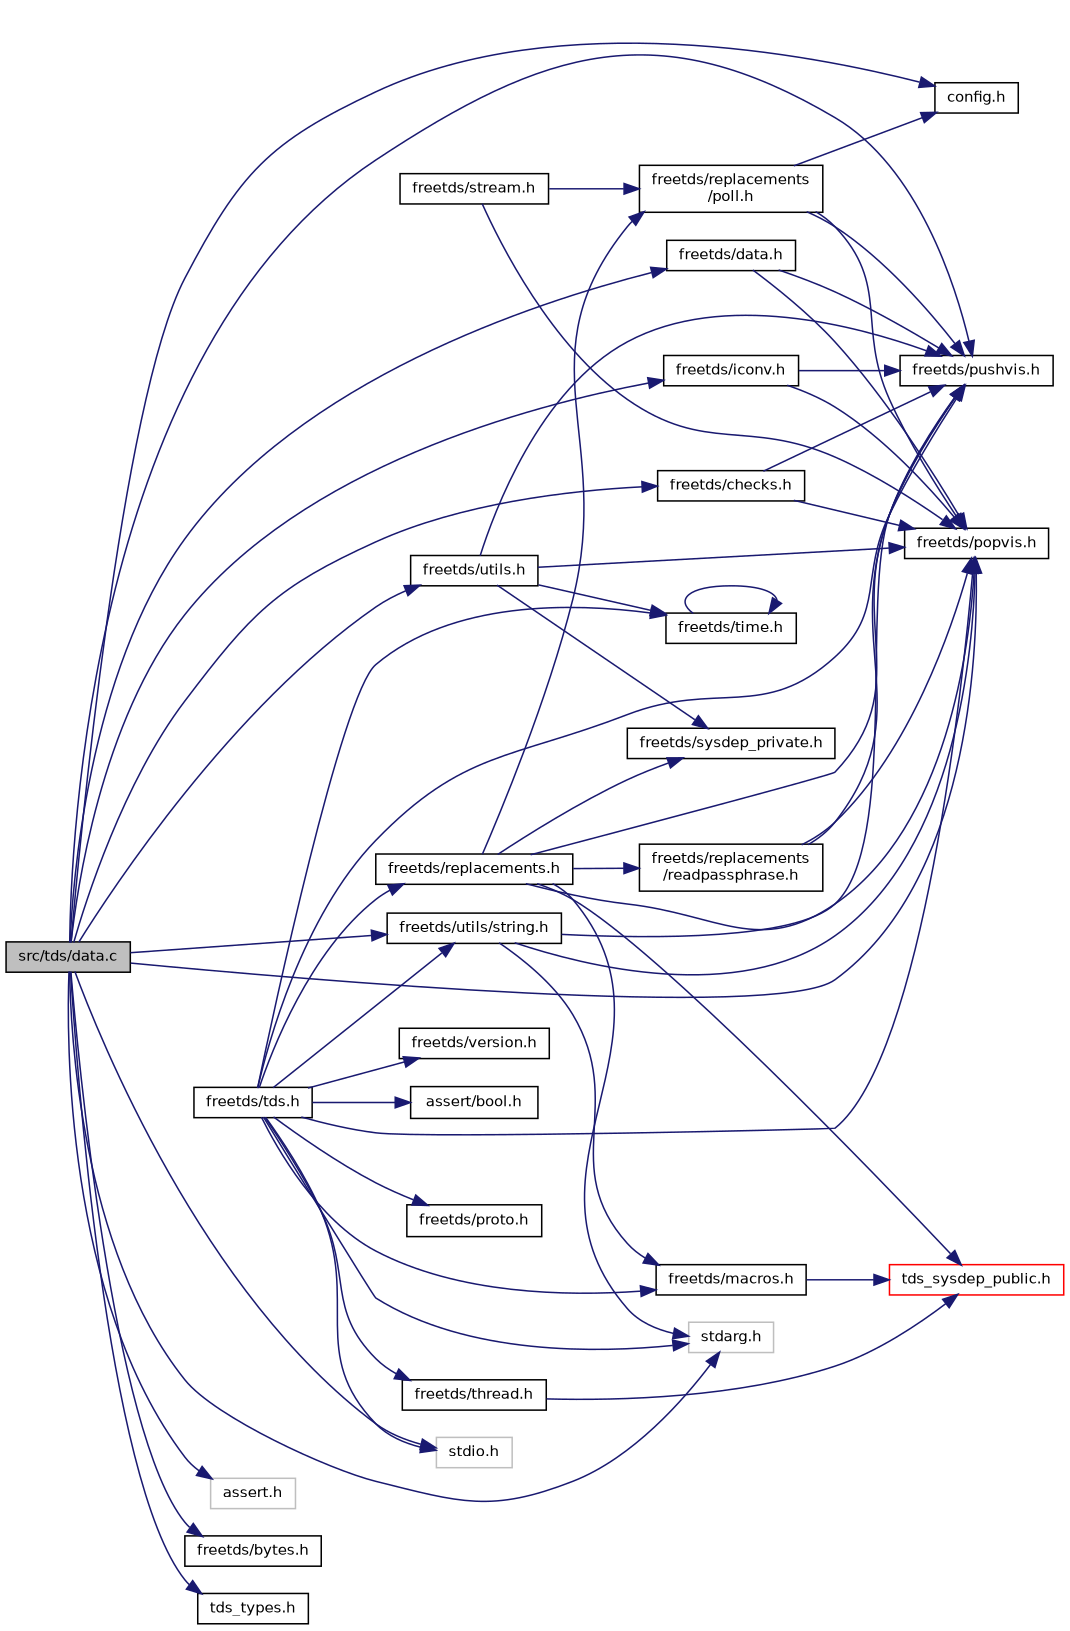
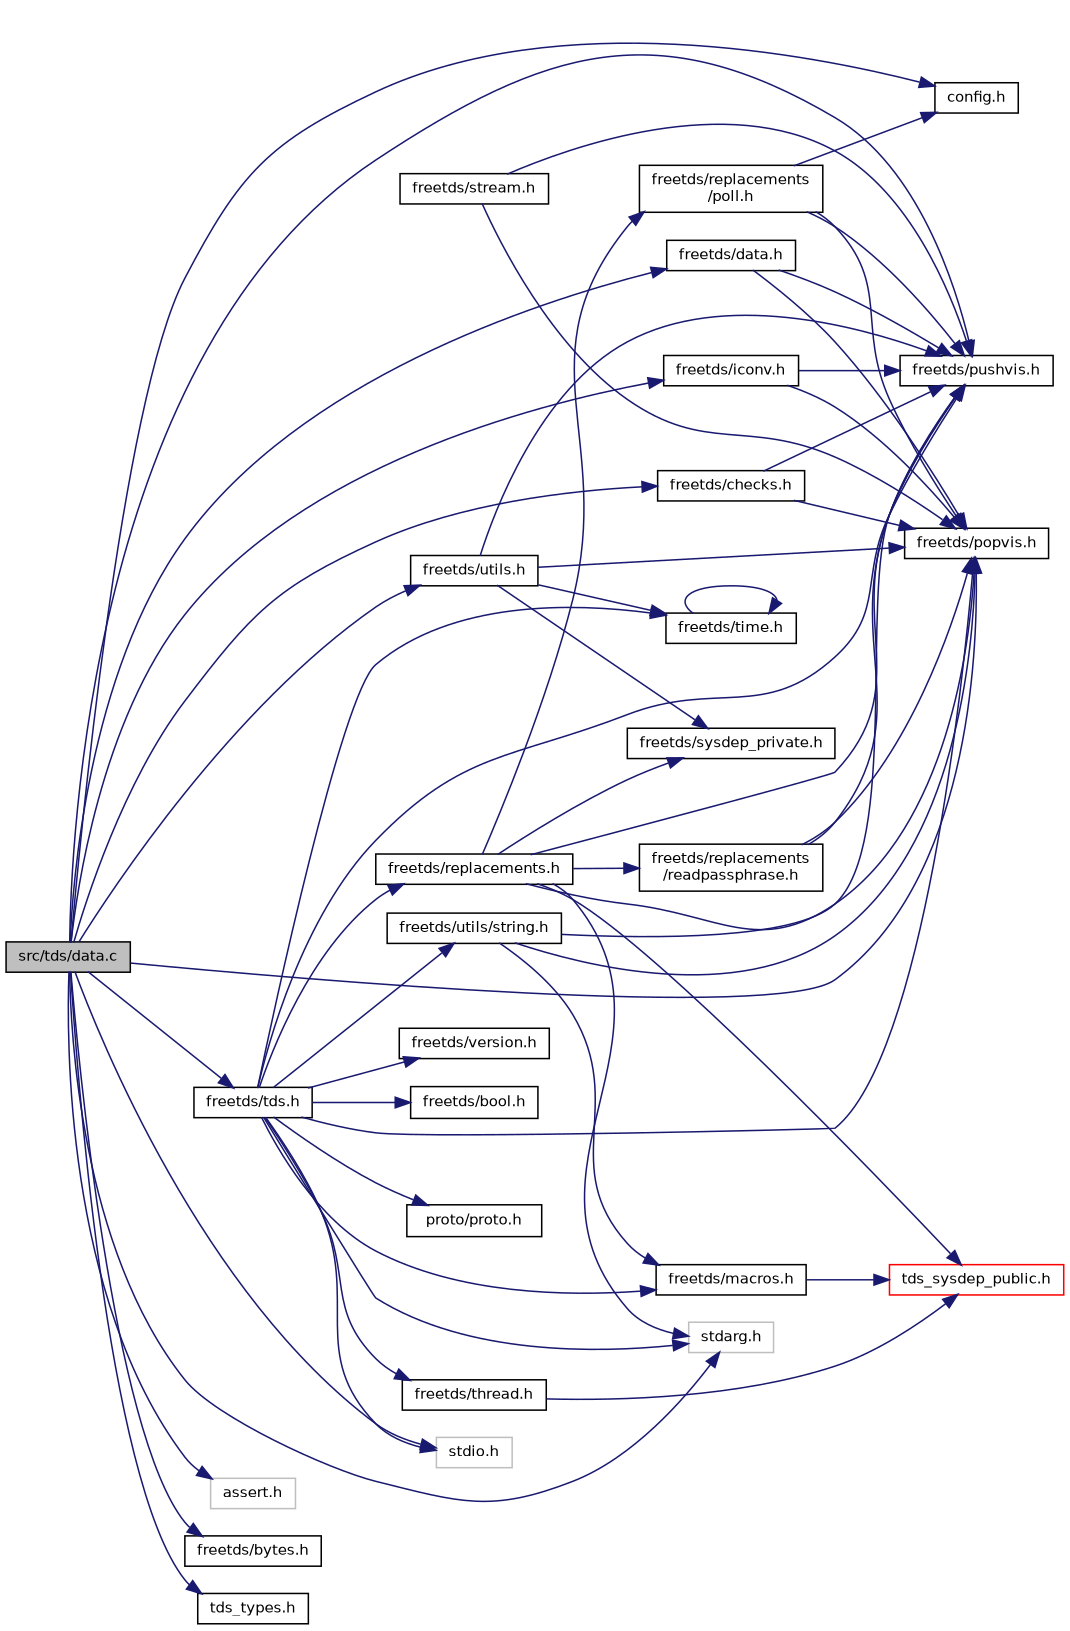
(587, 189) -> (787, 133)
(251, 944) -> (155, 1025)
(474, 1103) -> (474, 1103)
(474, 1221) -> (474, 1221)
